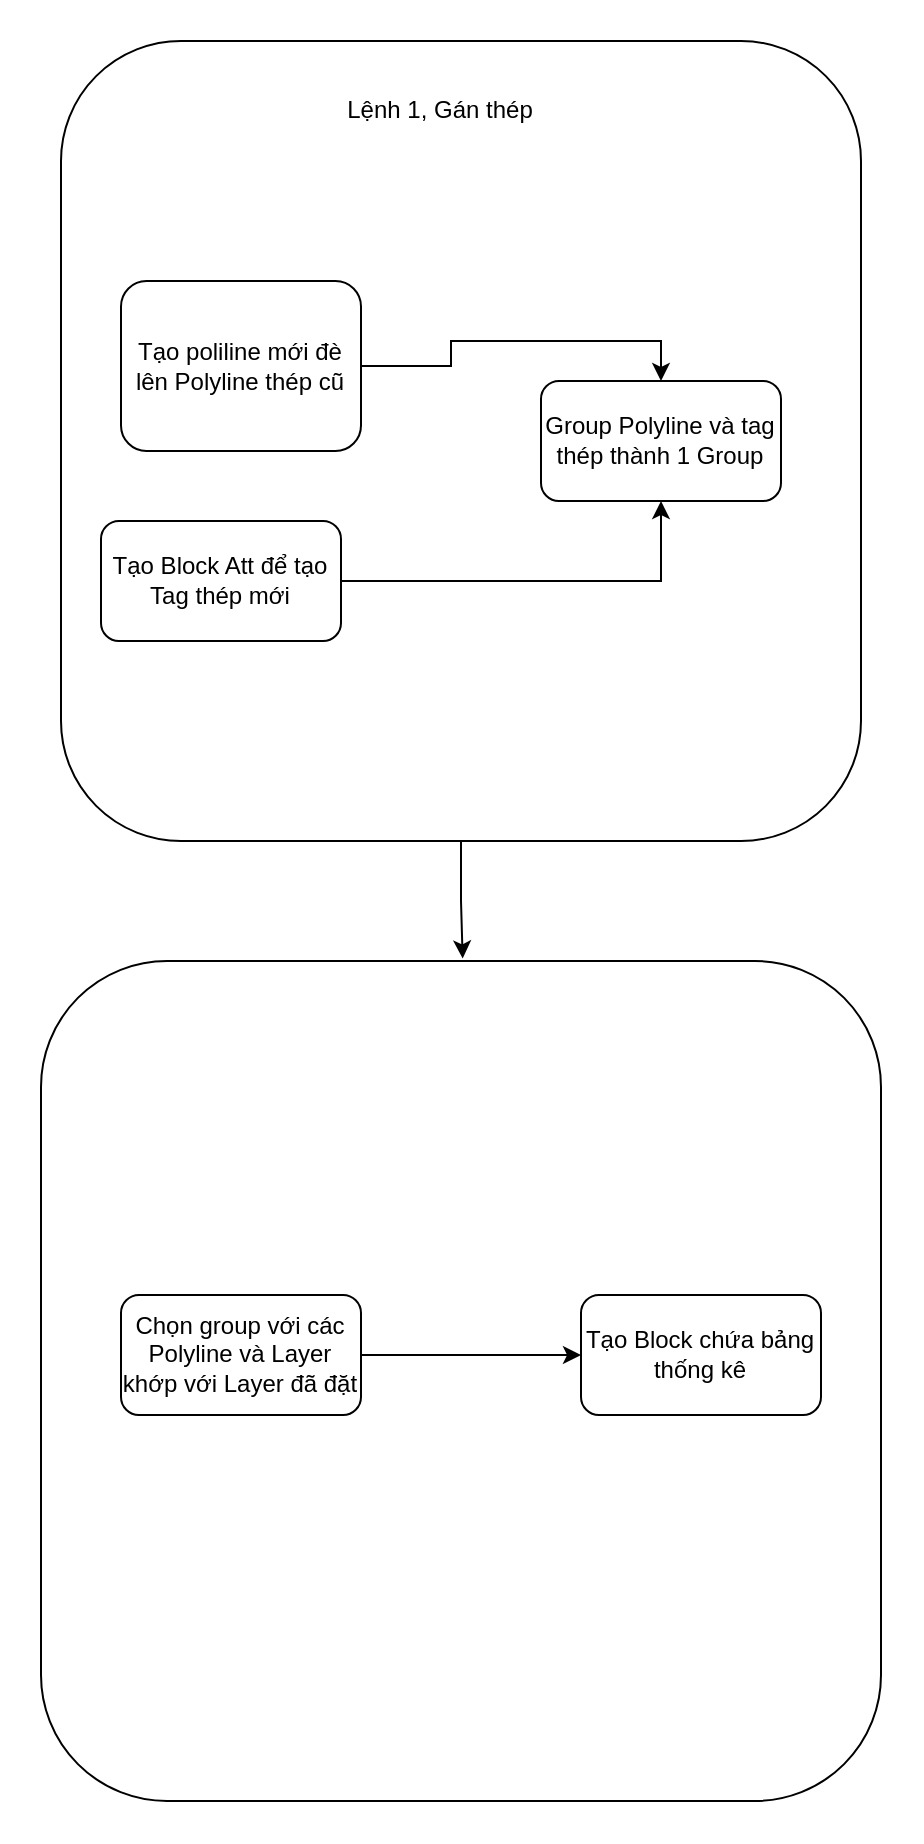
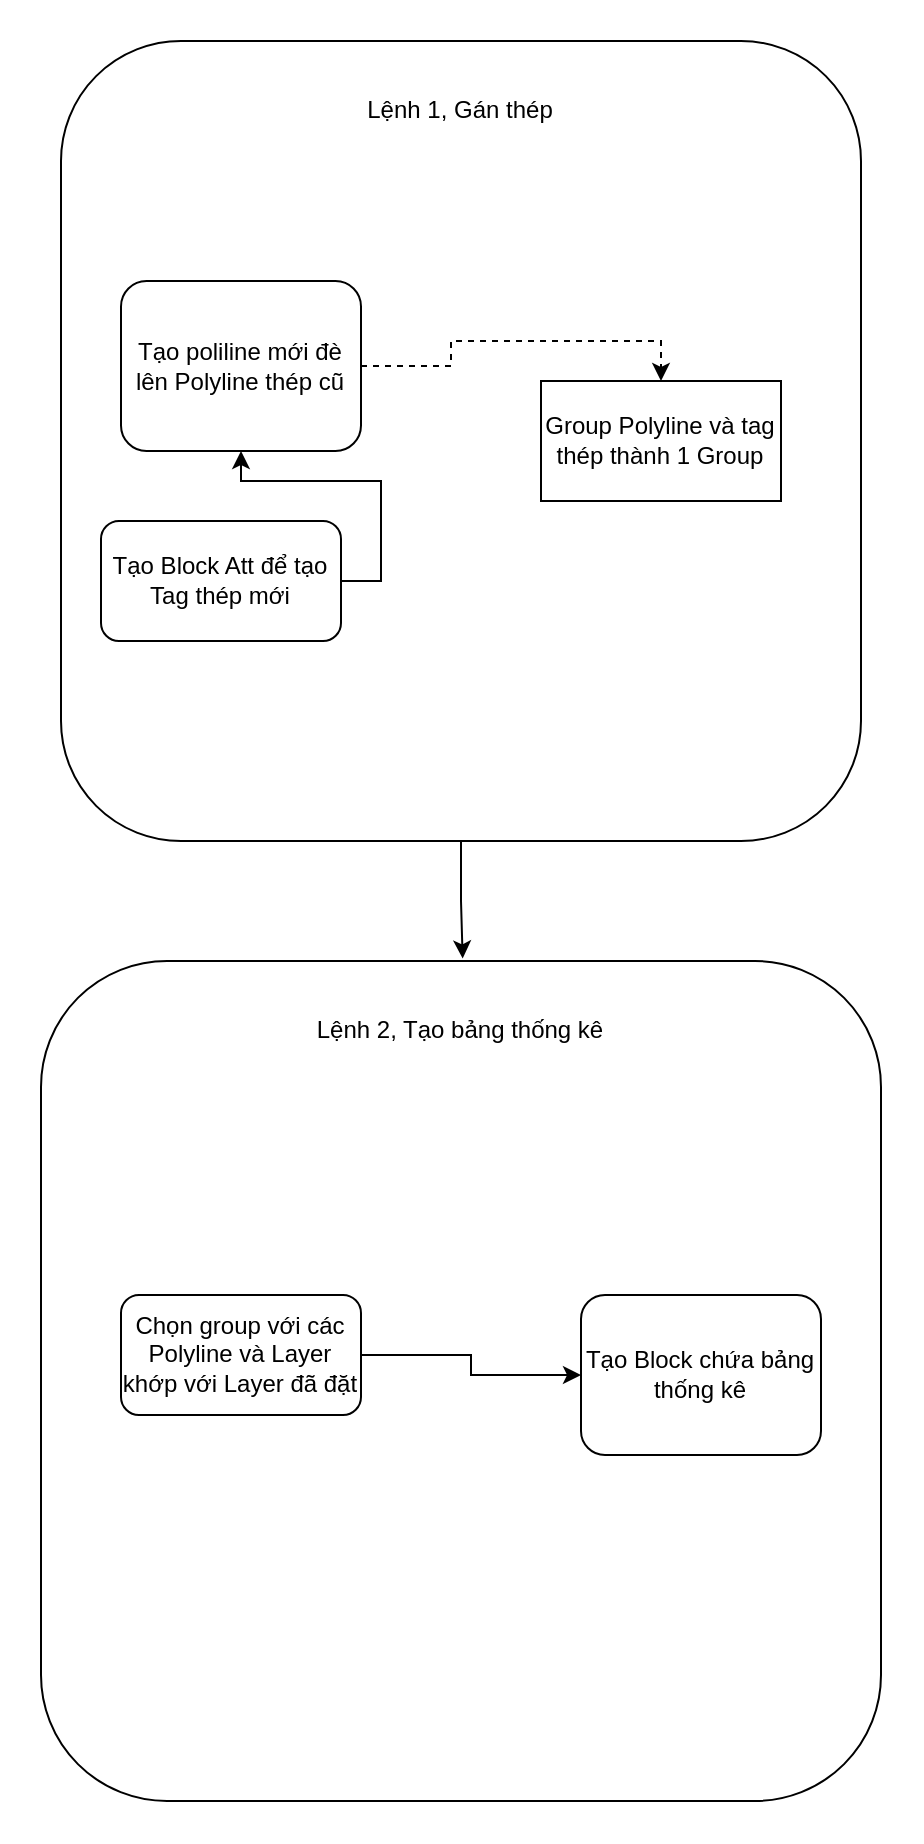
(441, 111) -> (461, 111)
(512, 341) -> (512, 341)
(661, 441) -> (661, 441)
(553, 581) -> (354, 481)
none -> (461, 1031)
(701, 1355) -> (701, 1375)
